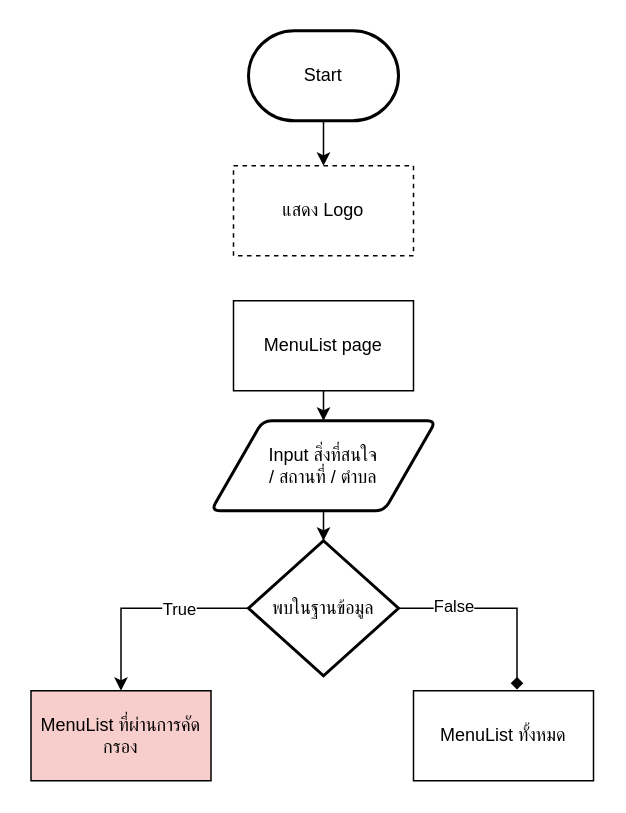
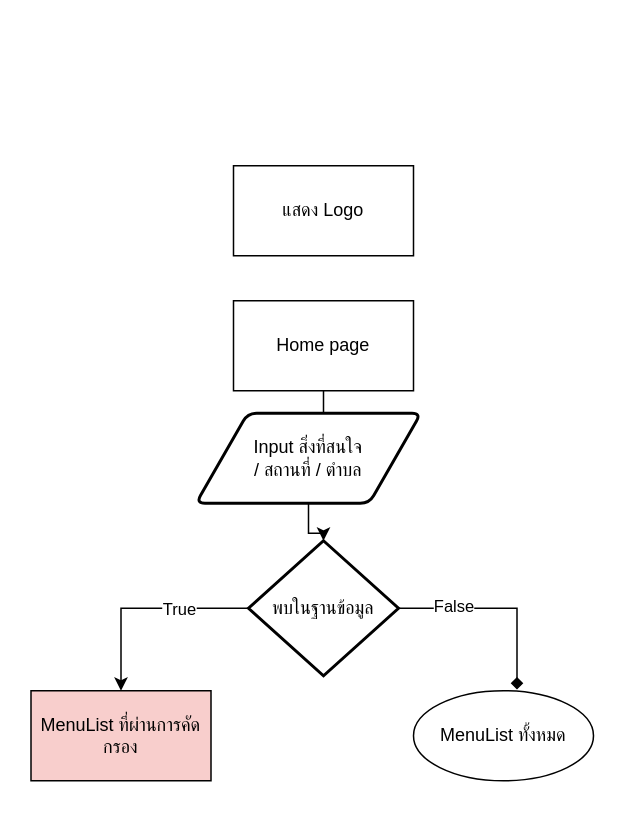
(323, 76) -> none
(323, 149) -> none
(323, 211) -> (323, 211)
(323, 346) -> (323, 346)
(323, 466) -> (308, 458)
(503, 736) -> (503, 736)
